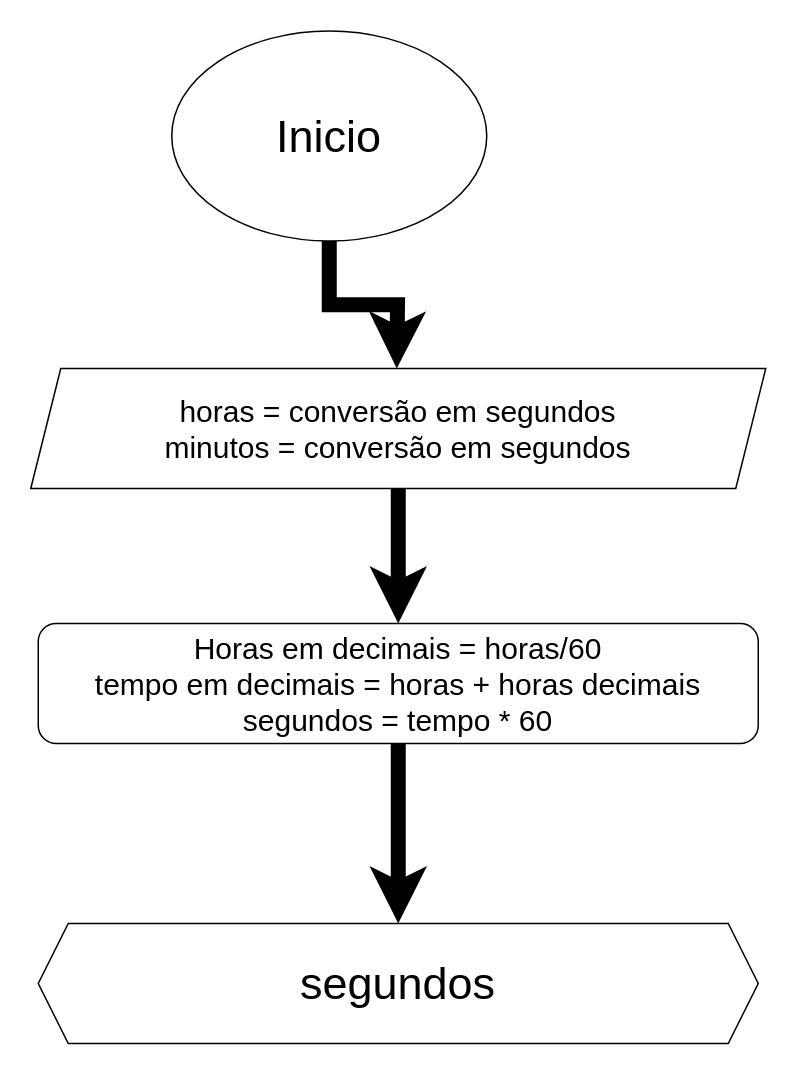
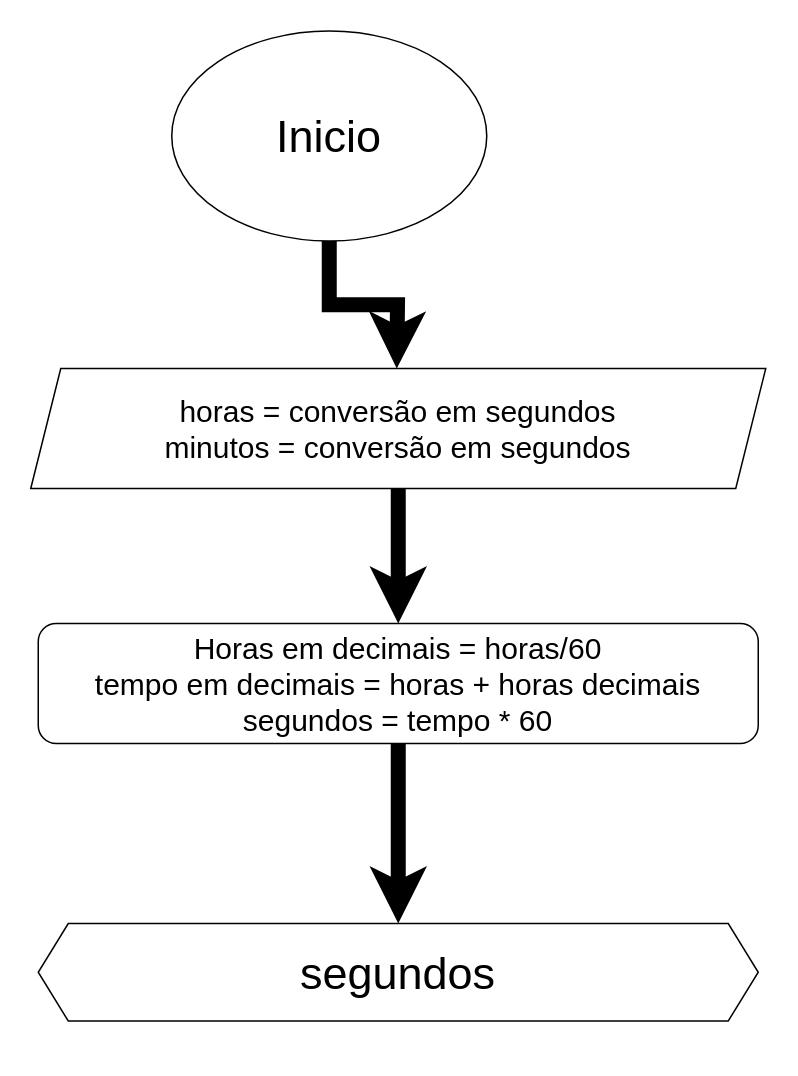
(398, 983) -> (398, 972)
